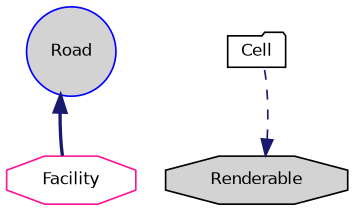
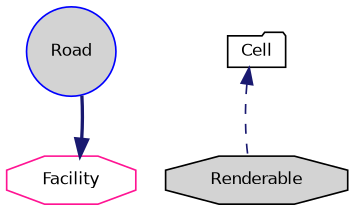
(268, 103) -> (246, 120)
(61, 134) -> (82, 117)
